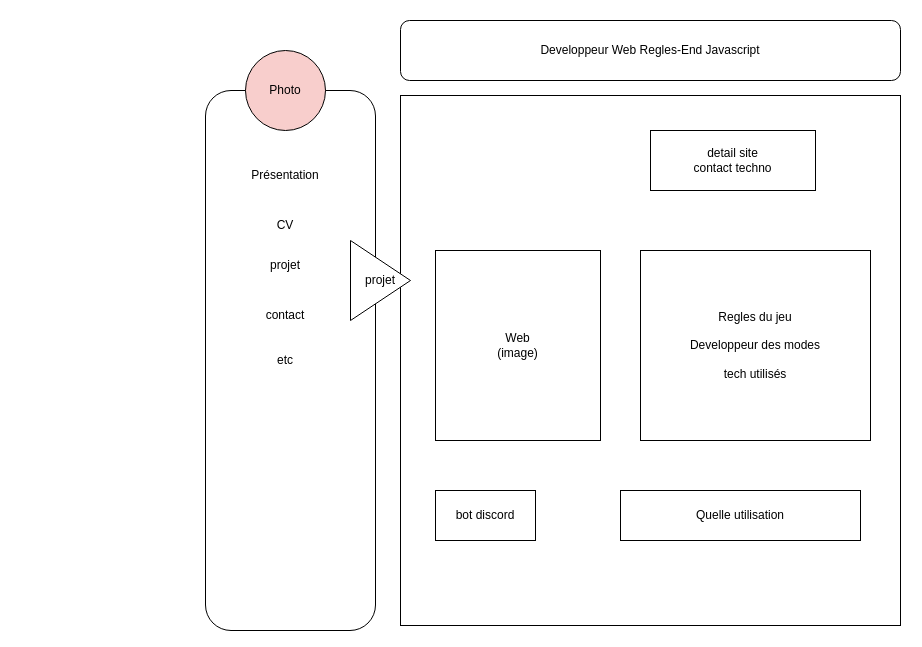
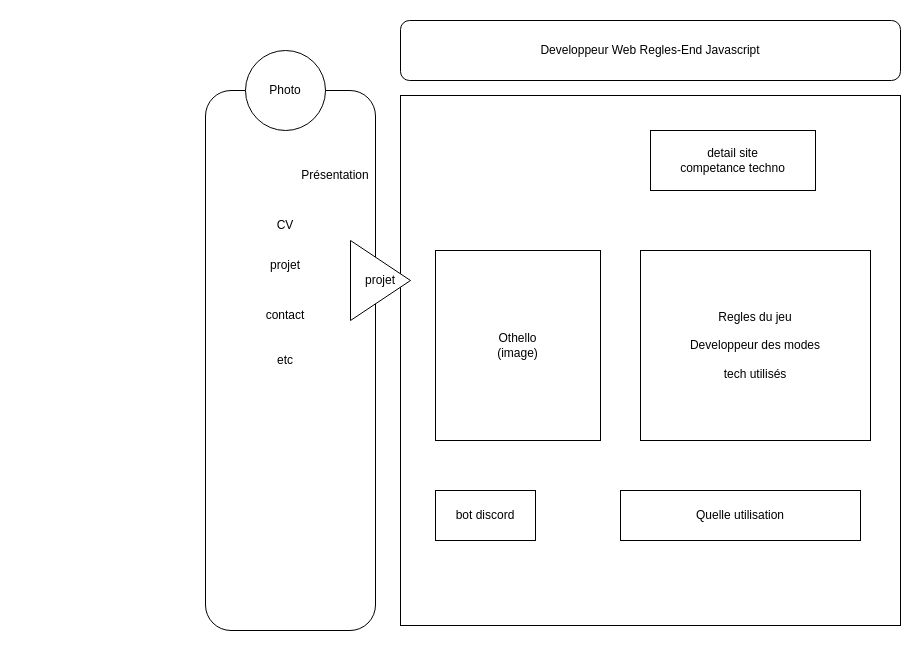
(286, 91) -> (286, 91)
(733, 161) -> (733, 161)
(286, 176) -> (336, 176)
(518, 346) -> (518, 346)
